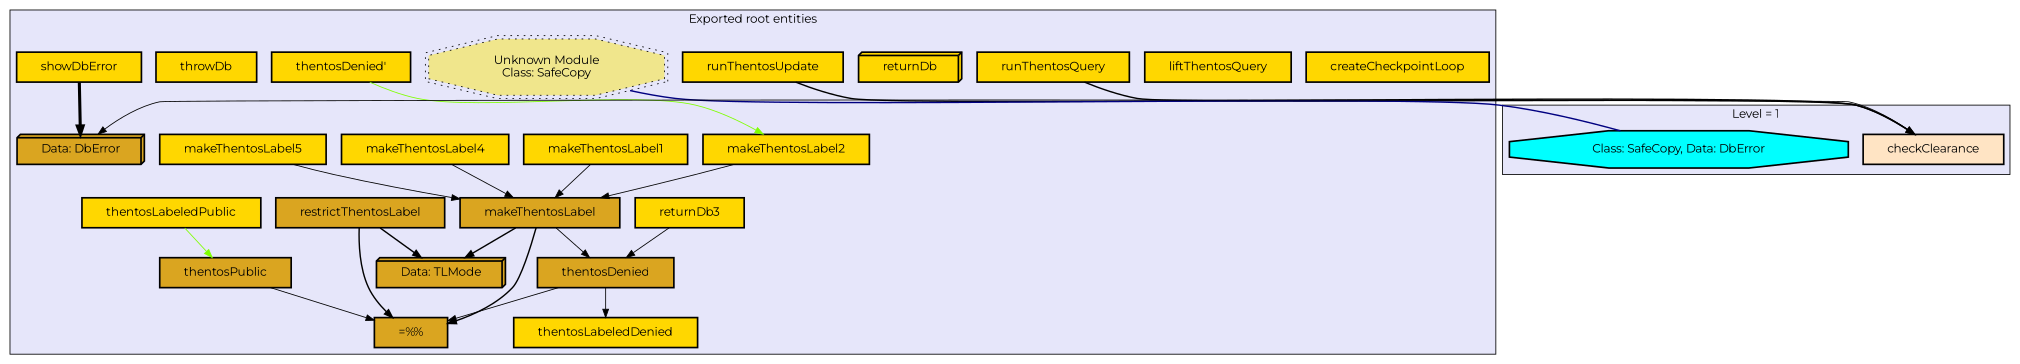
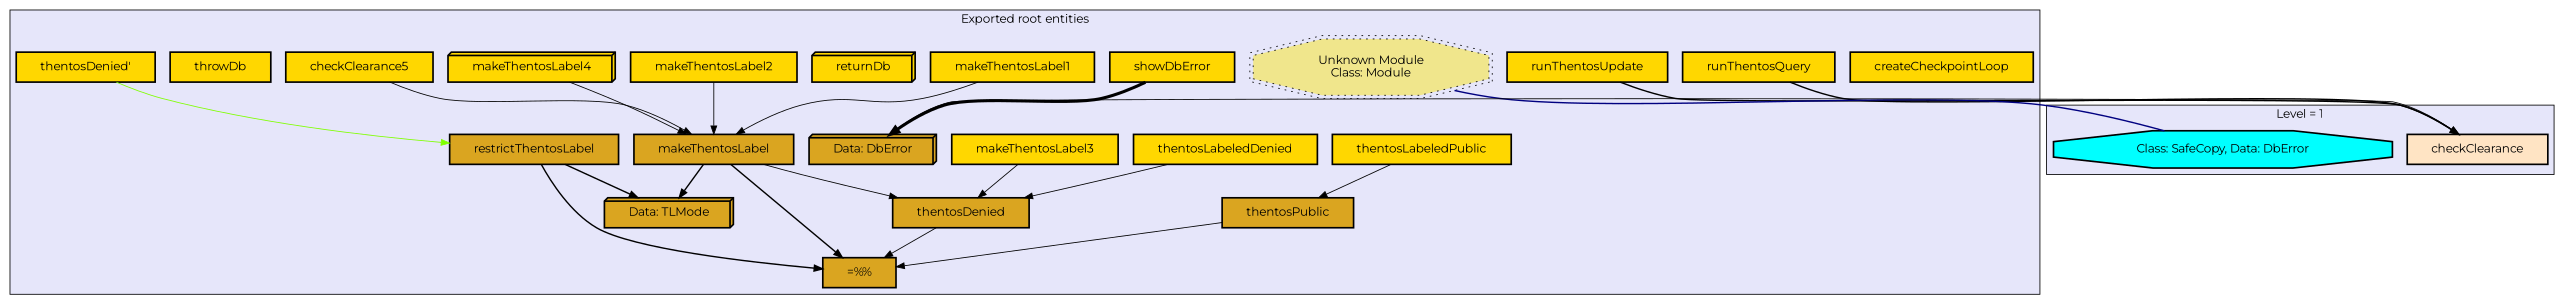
(547, 67) -> (1371, 67)
(1218, 67) -> none
(564, 101) -> (277, 122)
(243, 149) -> (359, 67)
(425, 149) -> (532, 67)
(690, 213) -> (1035, 149)
(196, 240) -> (1359, 179)
(606, 299) -> (1100, 180)
